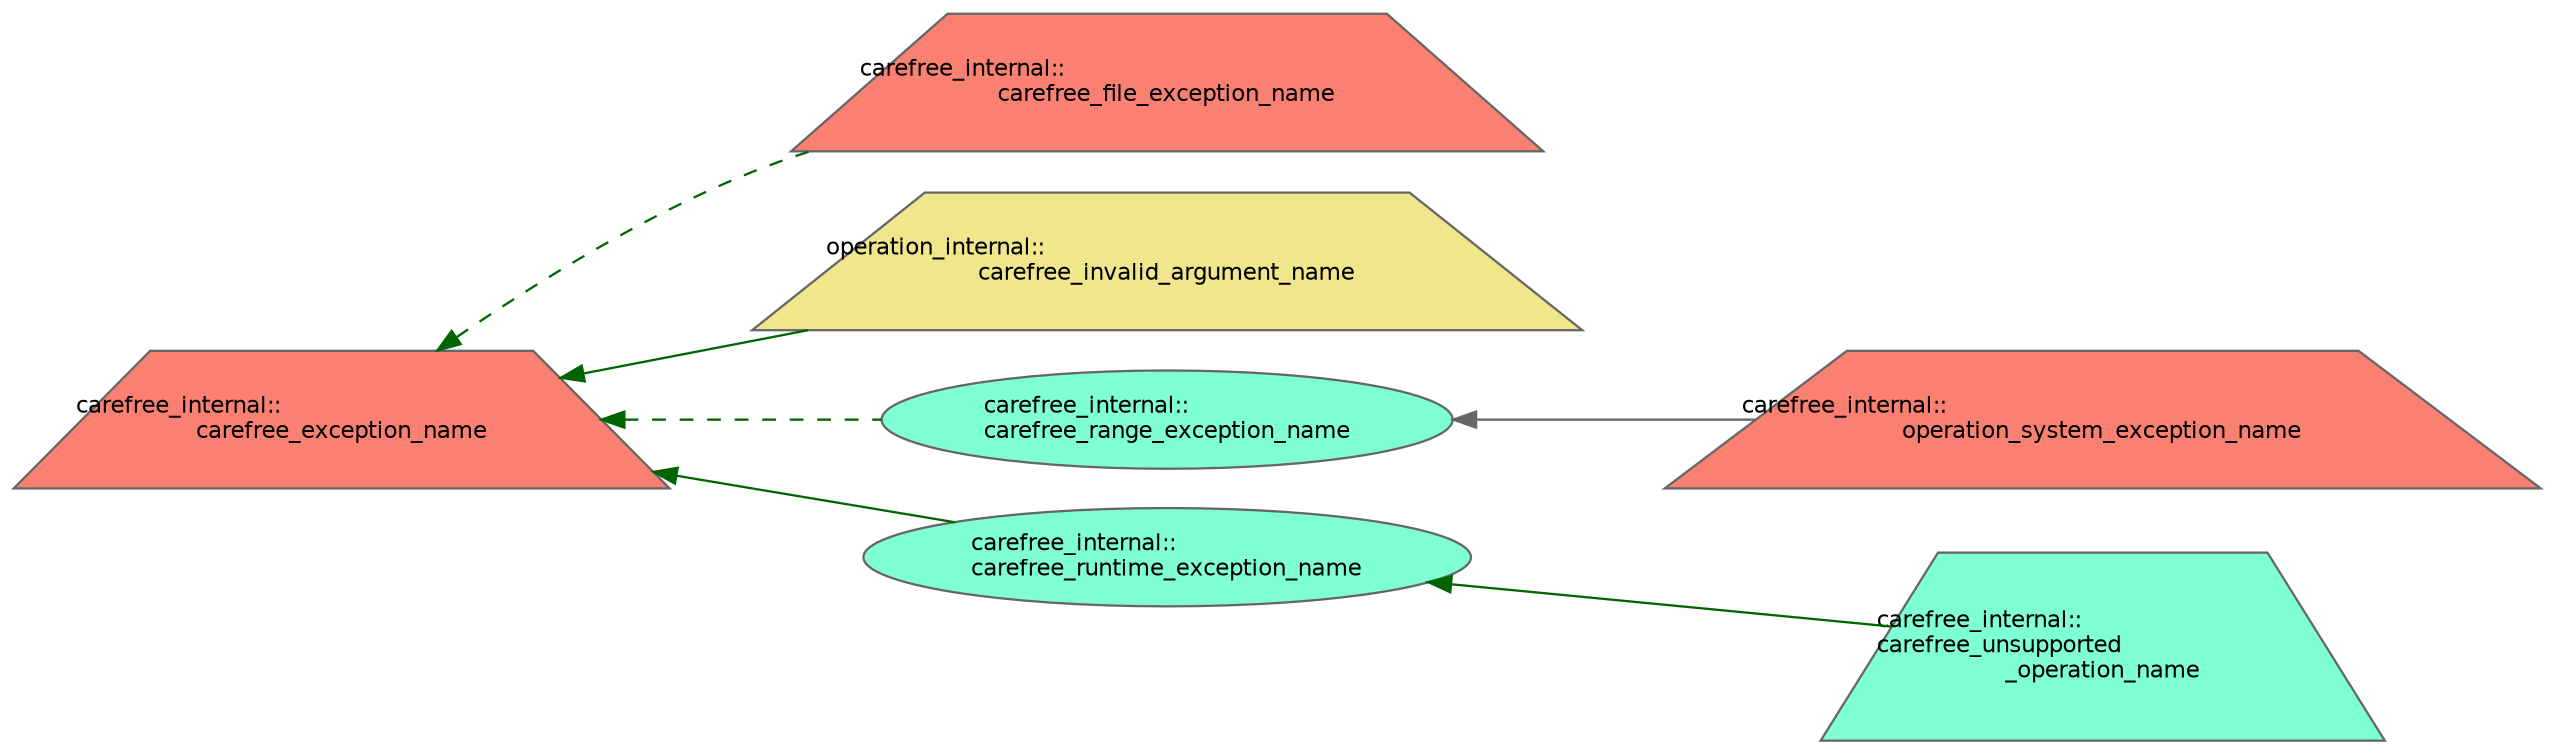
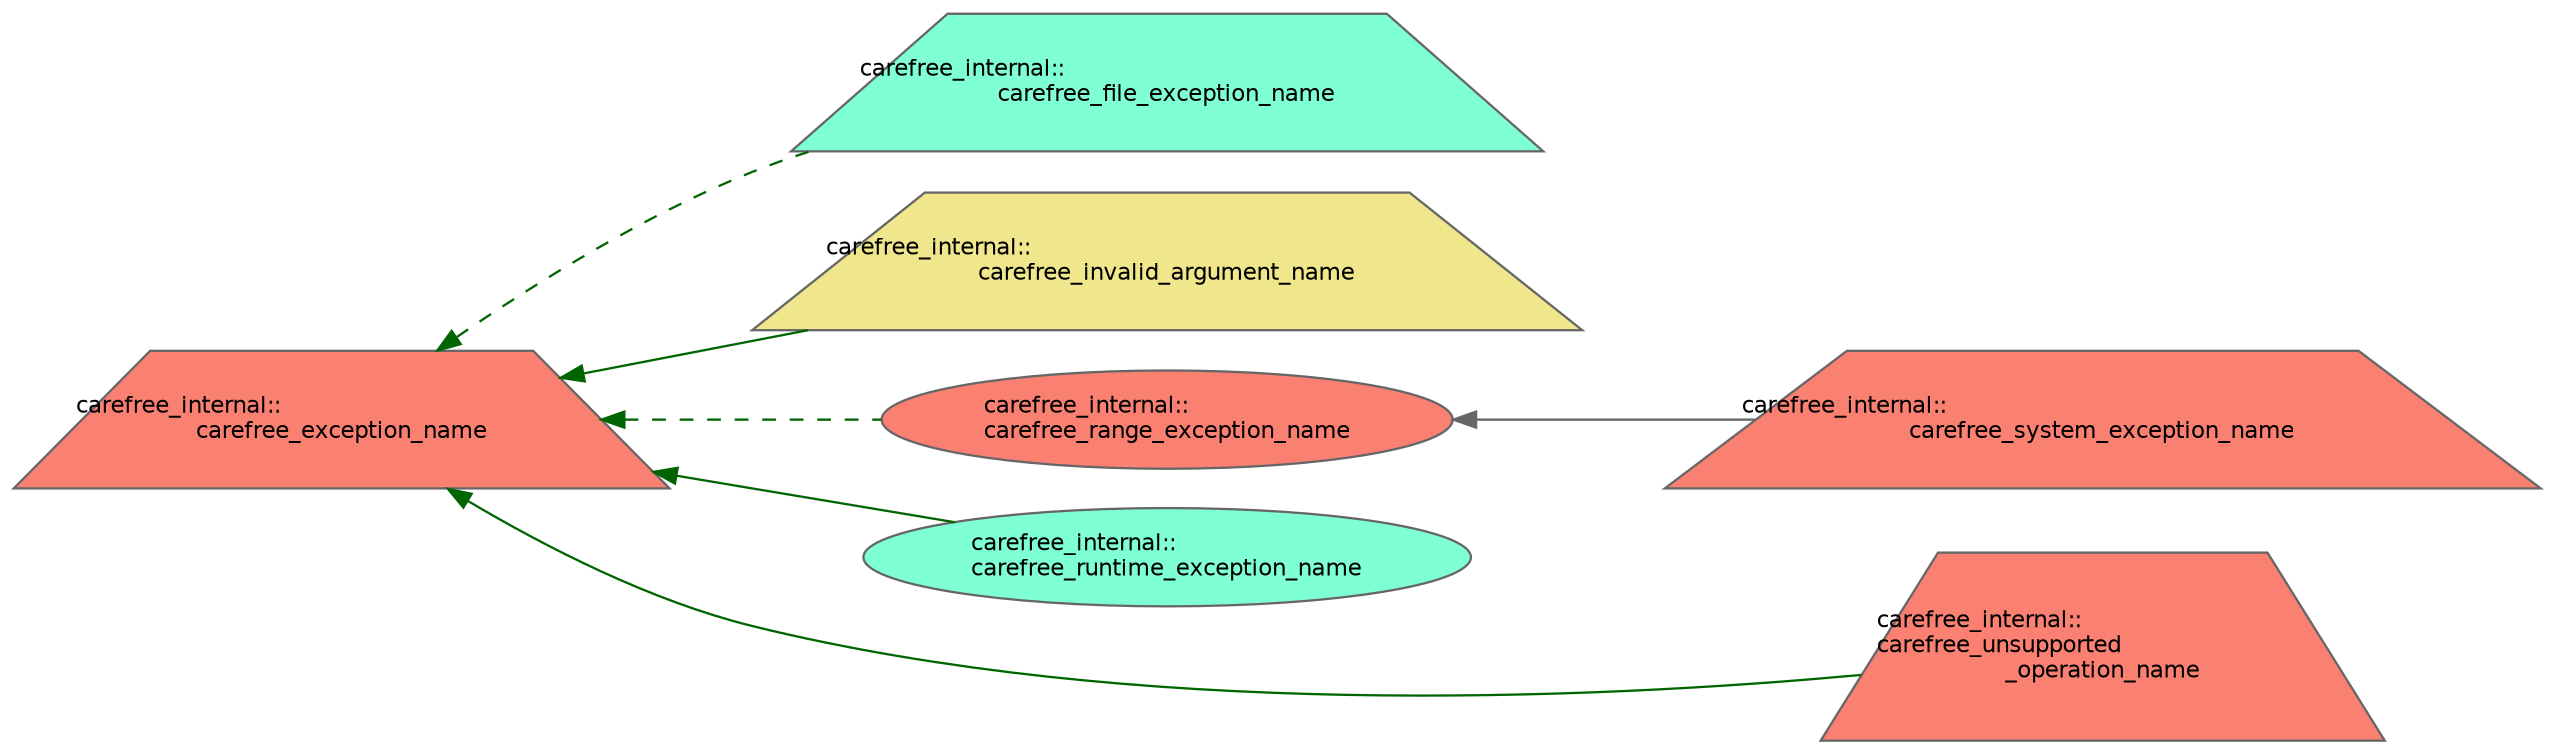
(1167, 83) -> (1167, 83)
(1167, 261) -> (1167, 261)
(1167, 420) -> (1167, 420)
(2103, 420) -> (2103, 420)
(1672, 605) -> (1149, 685)
(2103, 647) -> (2103, 647)
